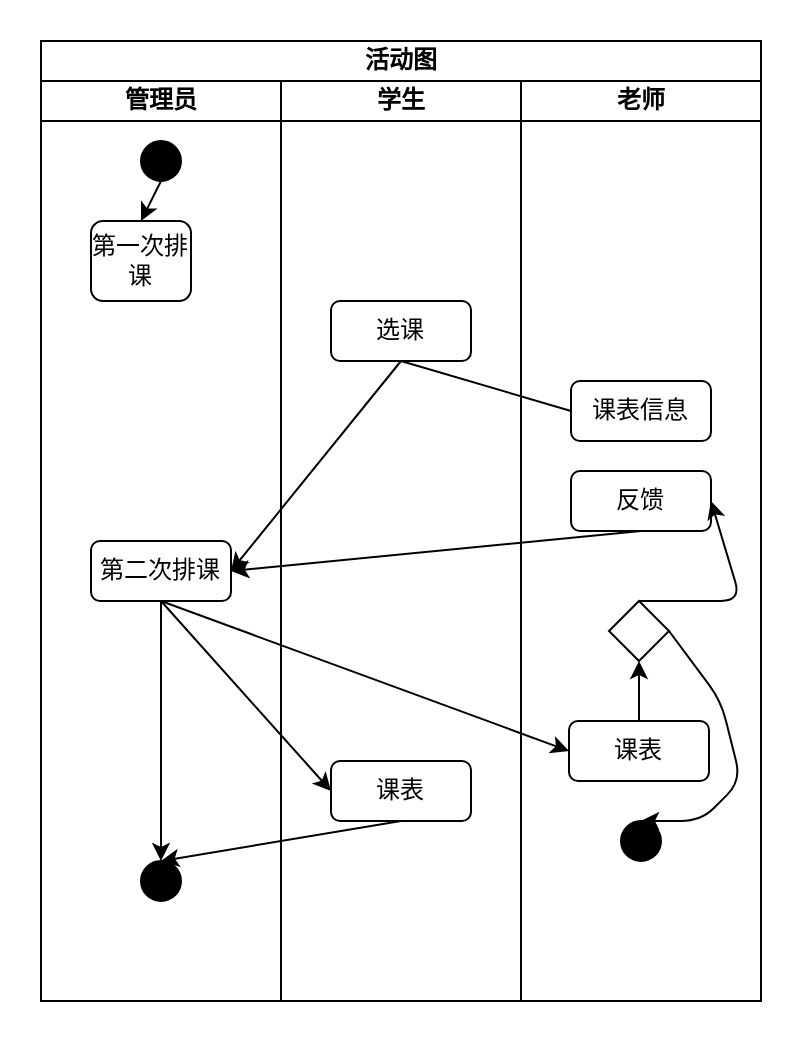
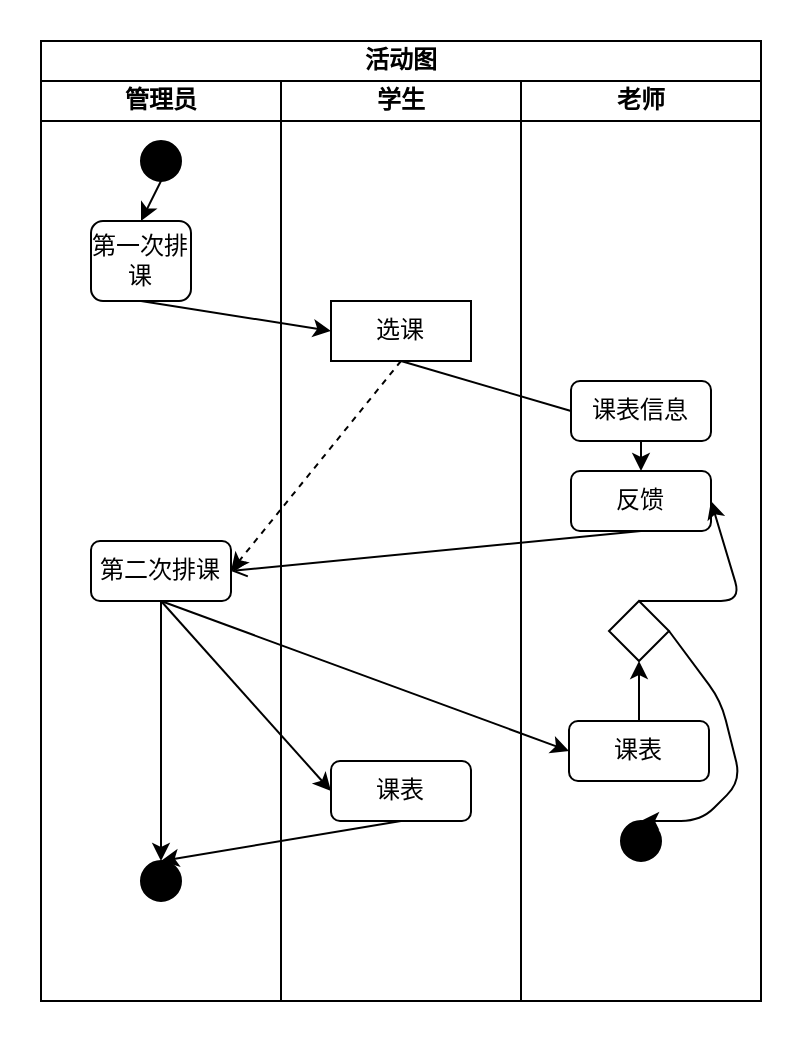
none -> (209, 312)
(401, 331) -> (401, 331)
(342, 434) -> (342, 434)
none -> (641, 449)
(246, 570) -> (242, 570)
